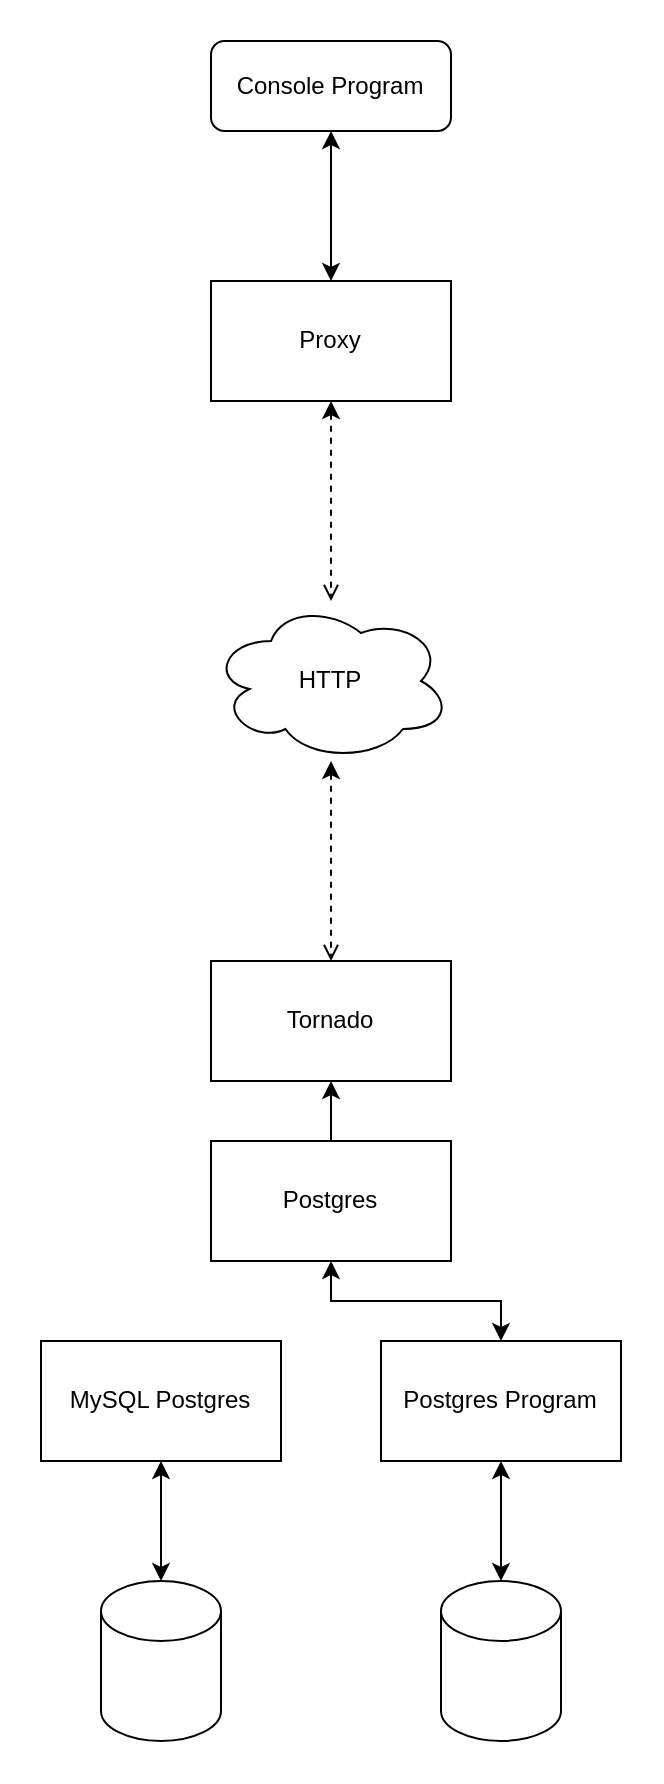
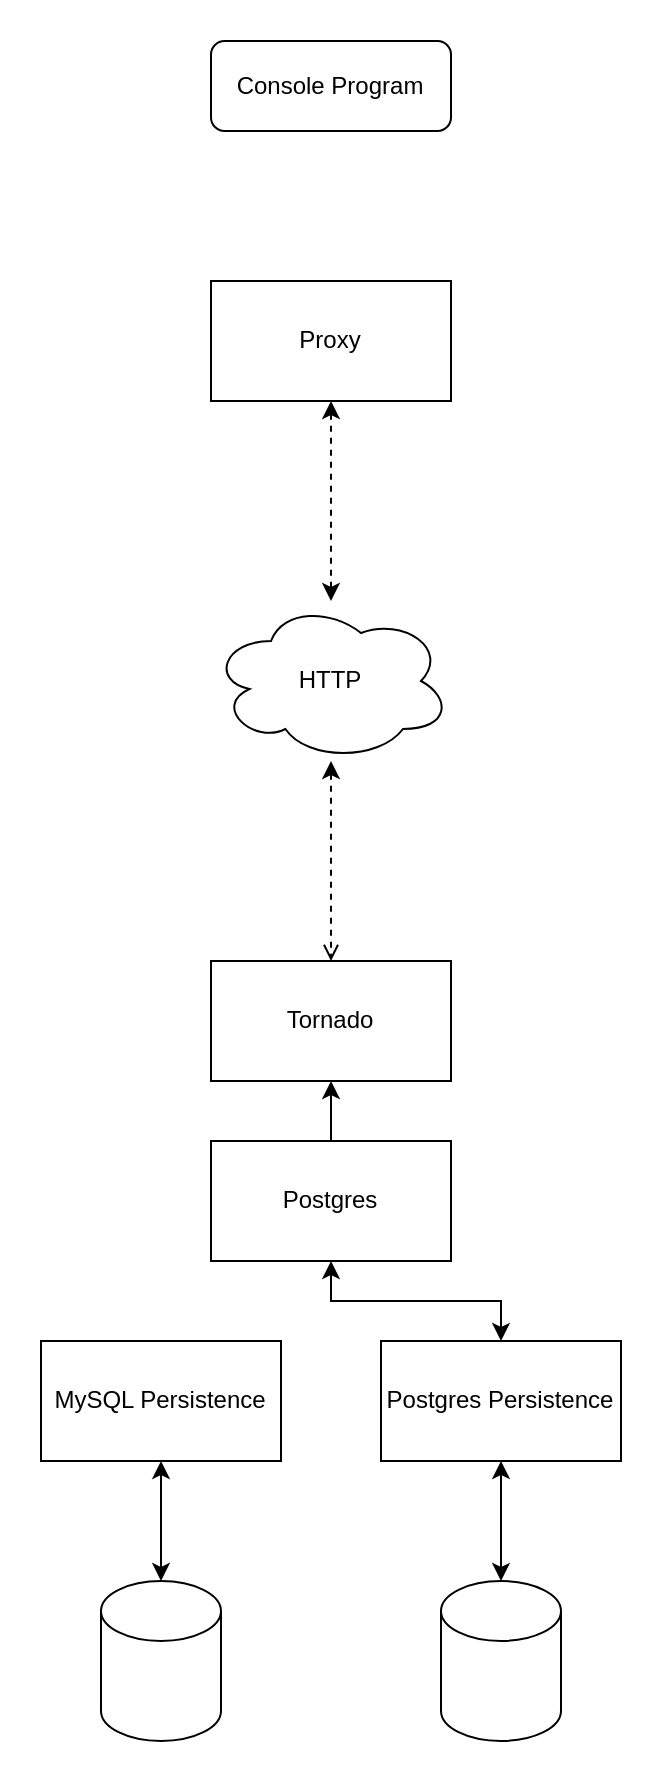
(331, 206) -> none
(331, 589) -> (331, 586)
(161, 1401) -> (161, 1401)
(501, 1401) -> (501, 1401)
